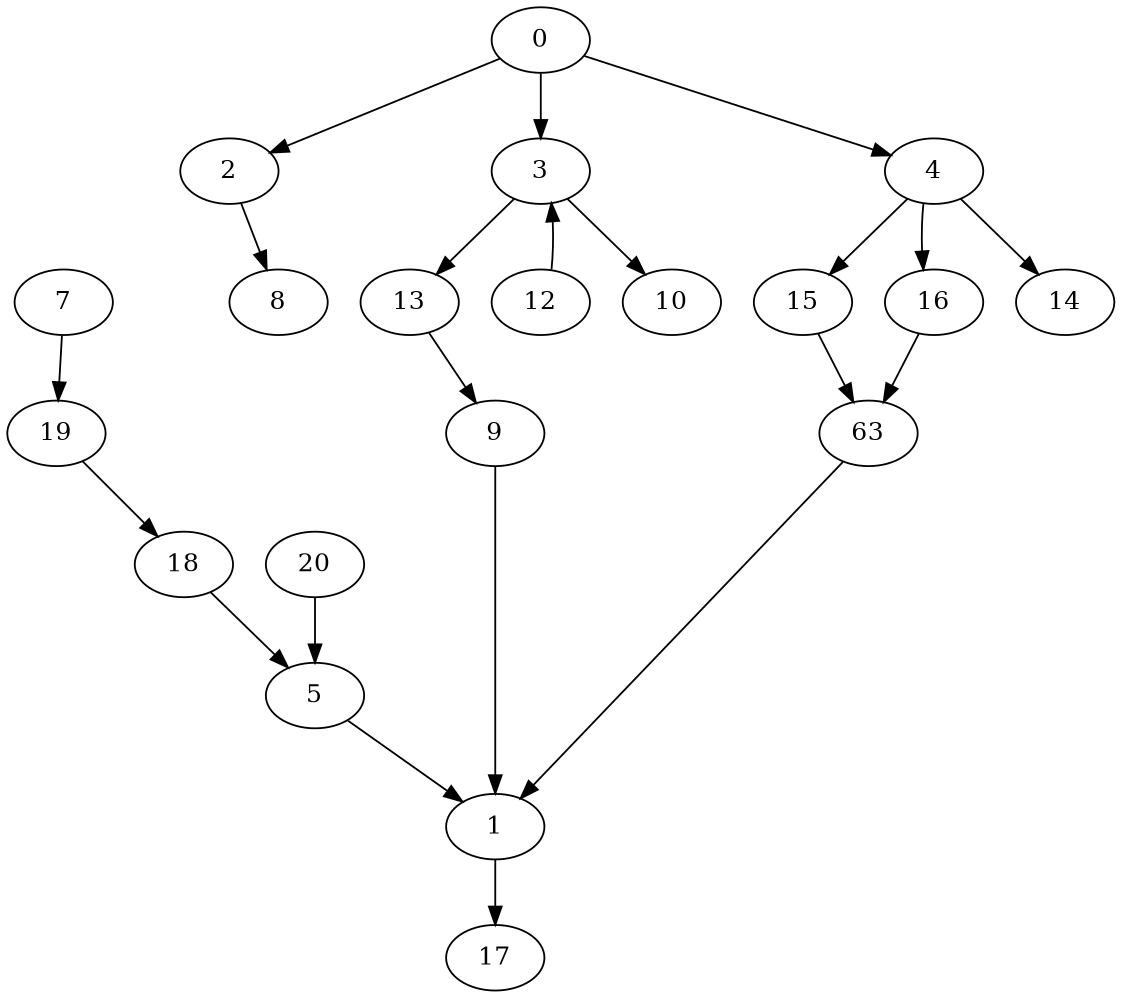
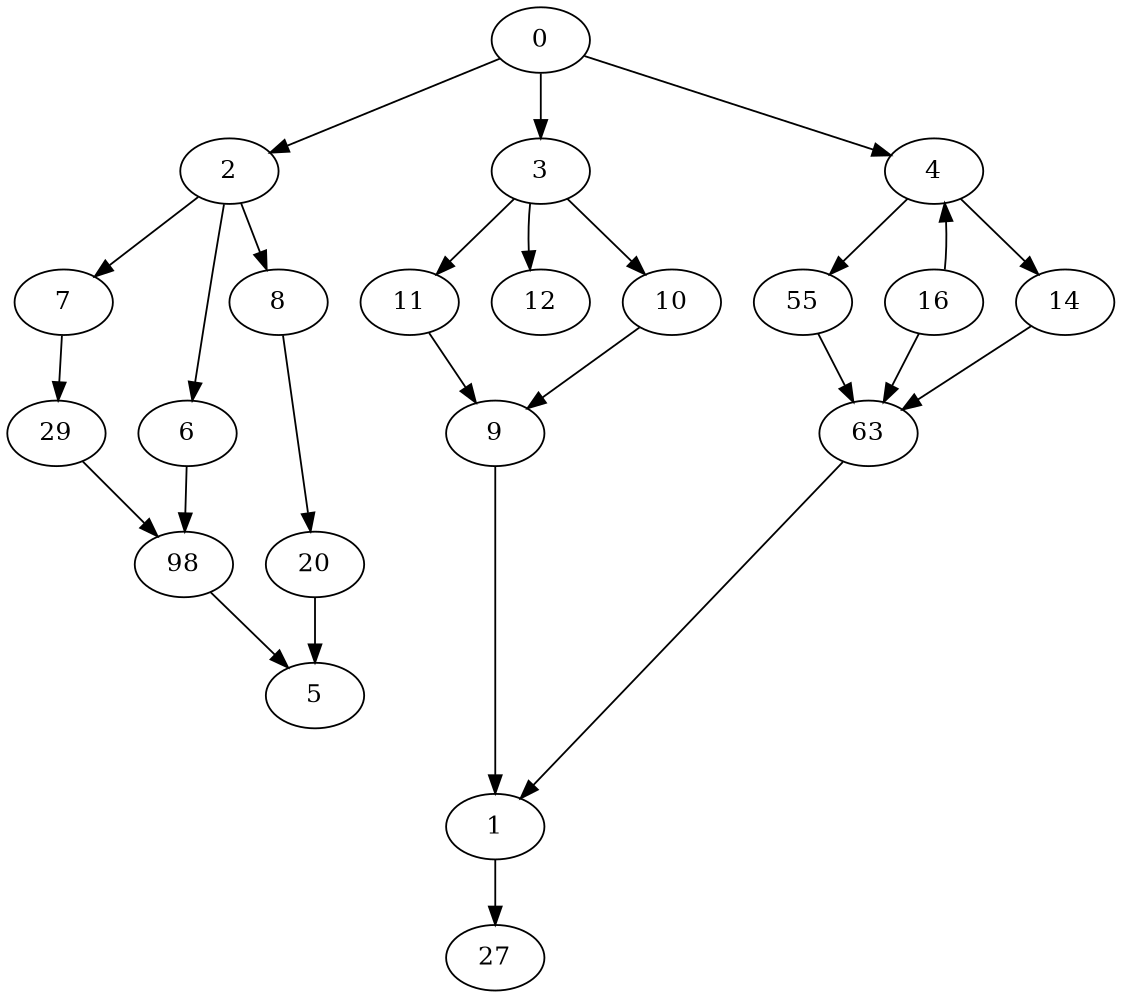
(922, 227) -> (946, 246)
none -> (154, 231)
(553, 246) -> (529, 227)
(410, 302) -> (410, 302)
(803, 302) -> (803, 302)
none -> (591, 362)
none -> (974, 363)
none -> (295, 424)
(56, 433) -> (56, 433)
none -> (188, 433)
(184, 564) -> (184, 564)
(398, 756) -> none
(495, 958) -> (495, 958)
